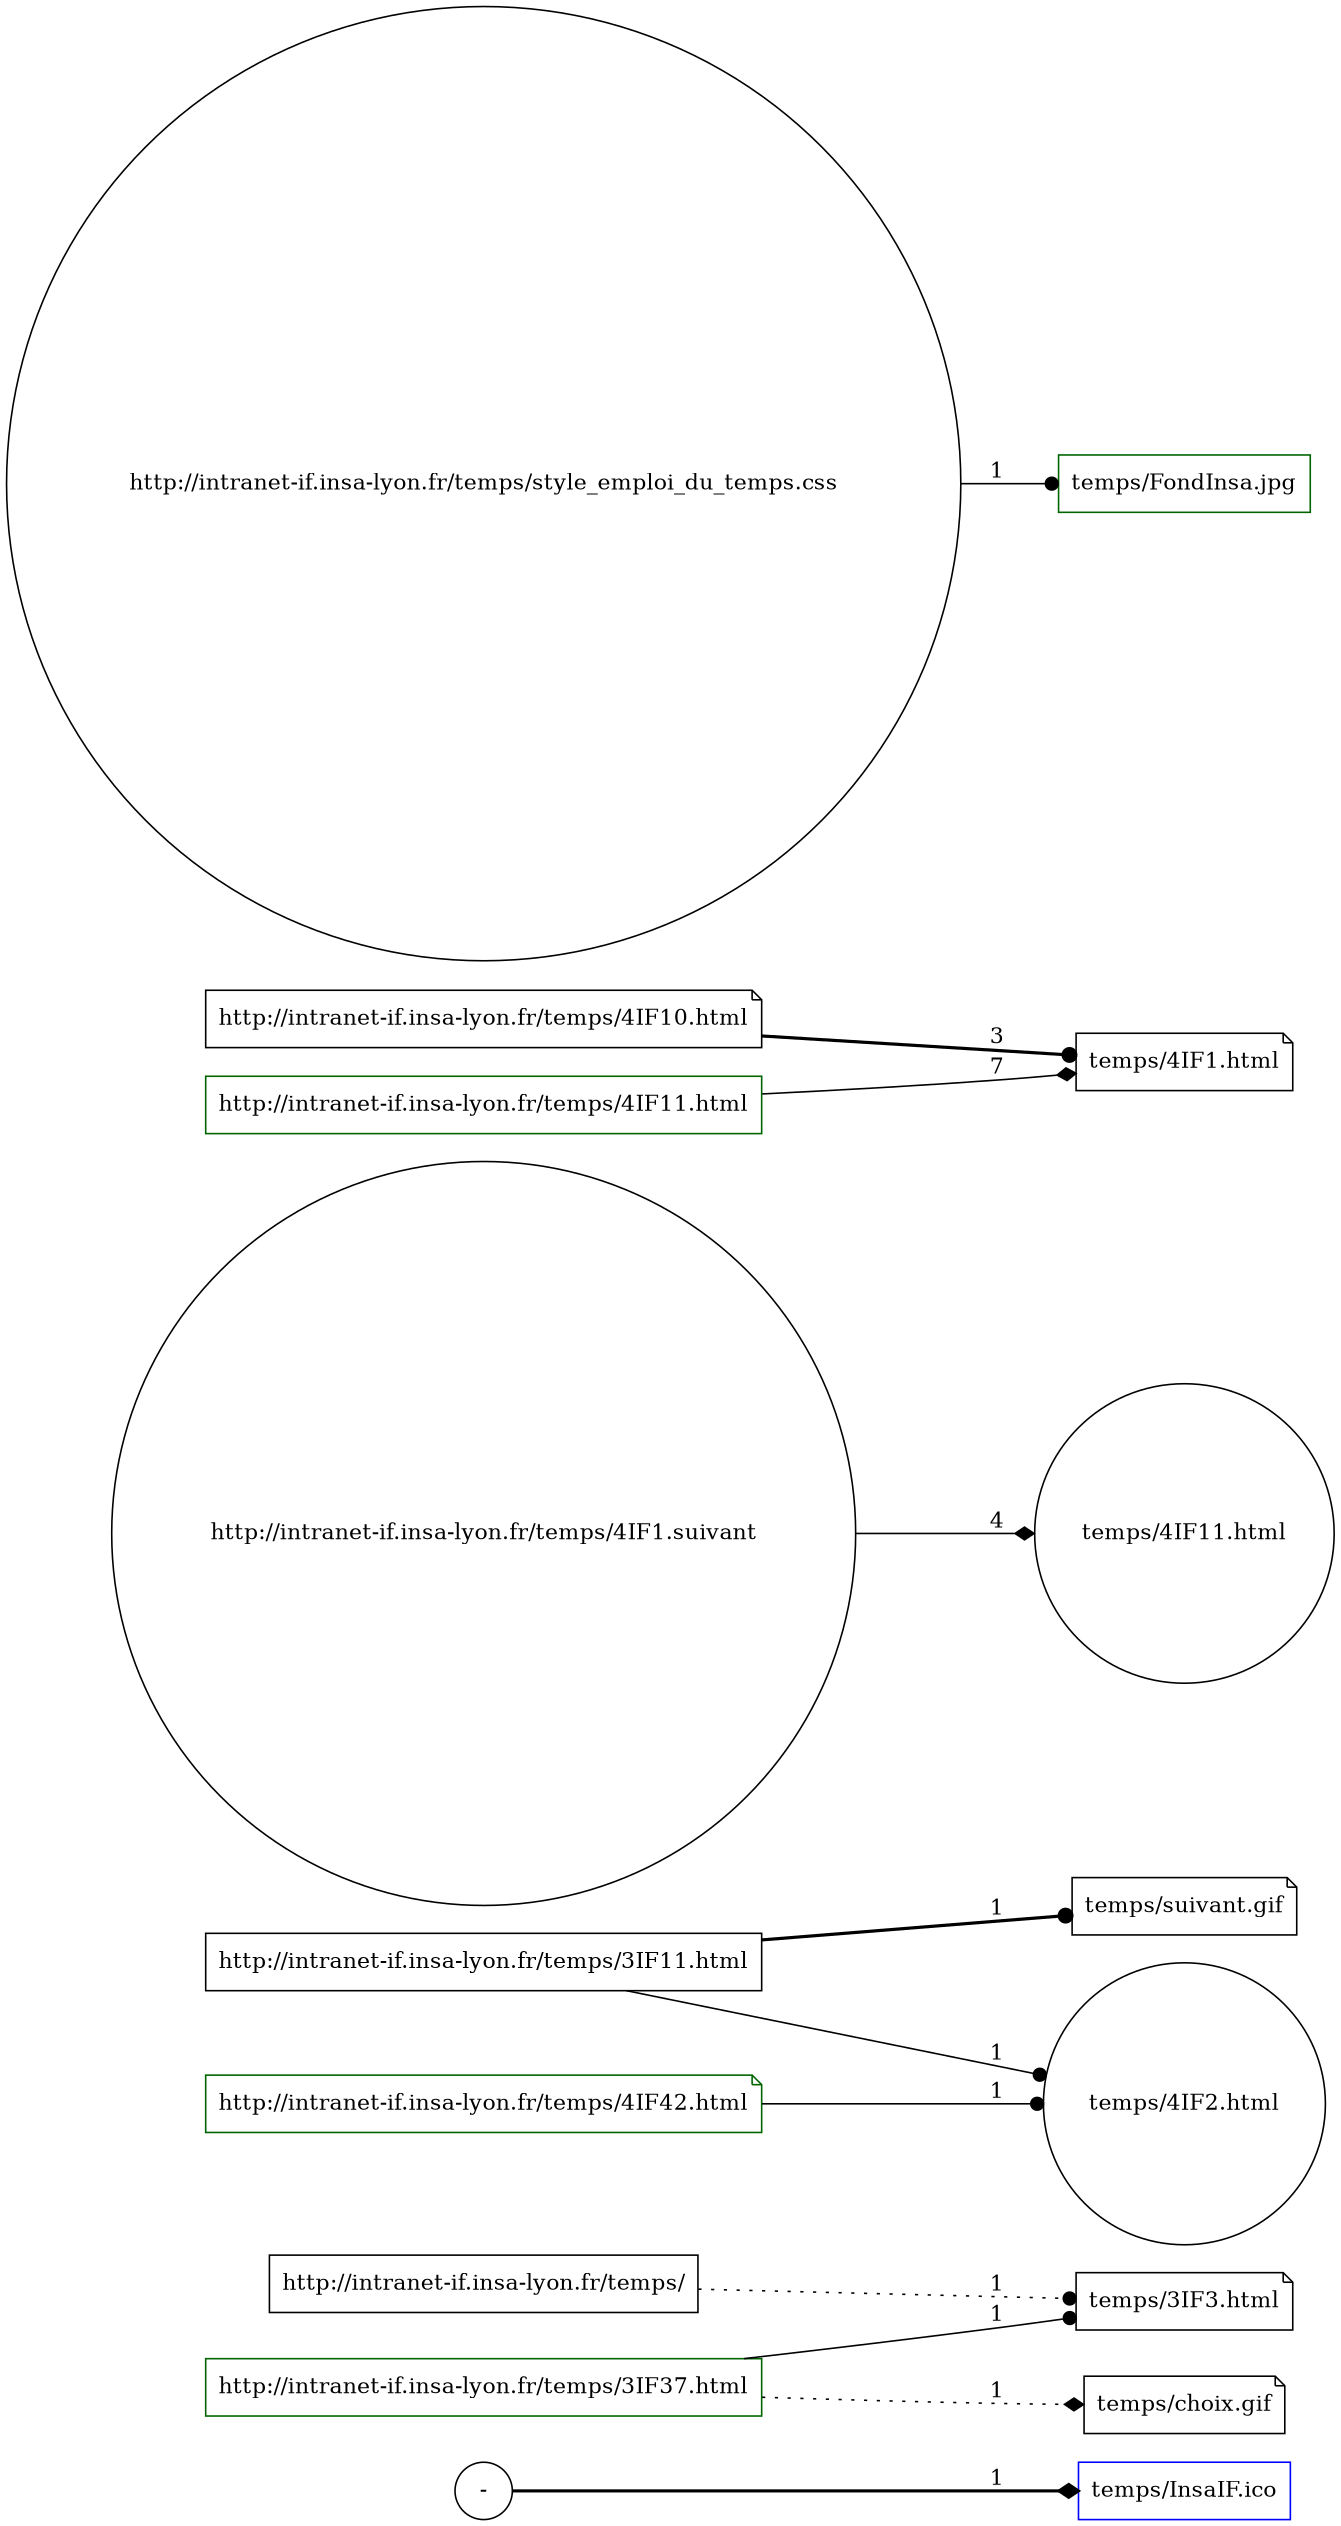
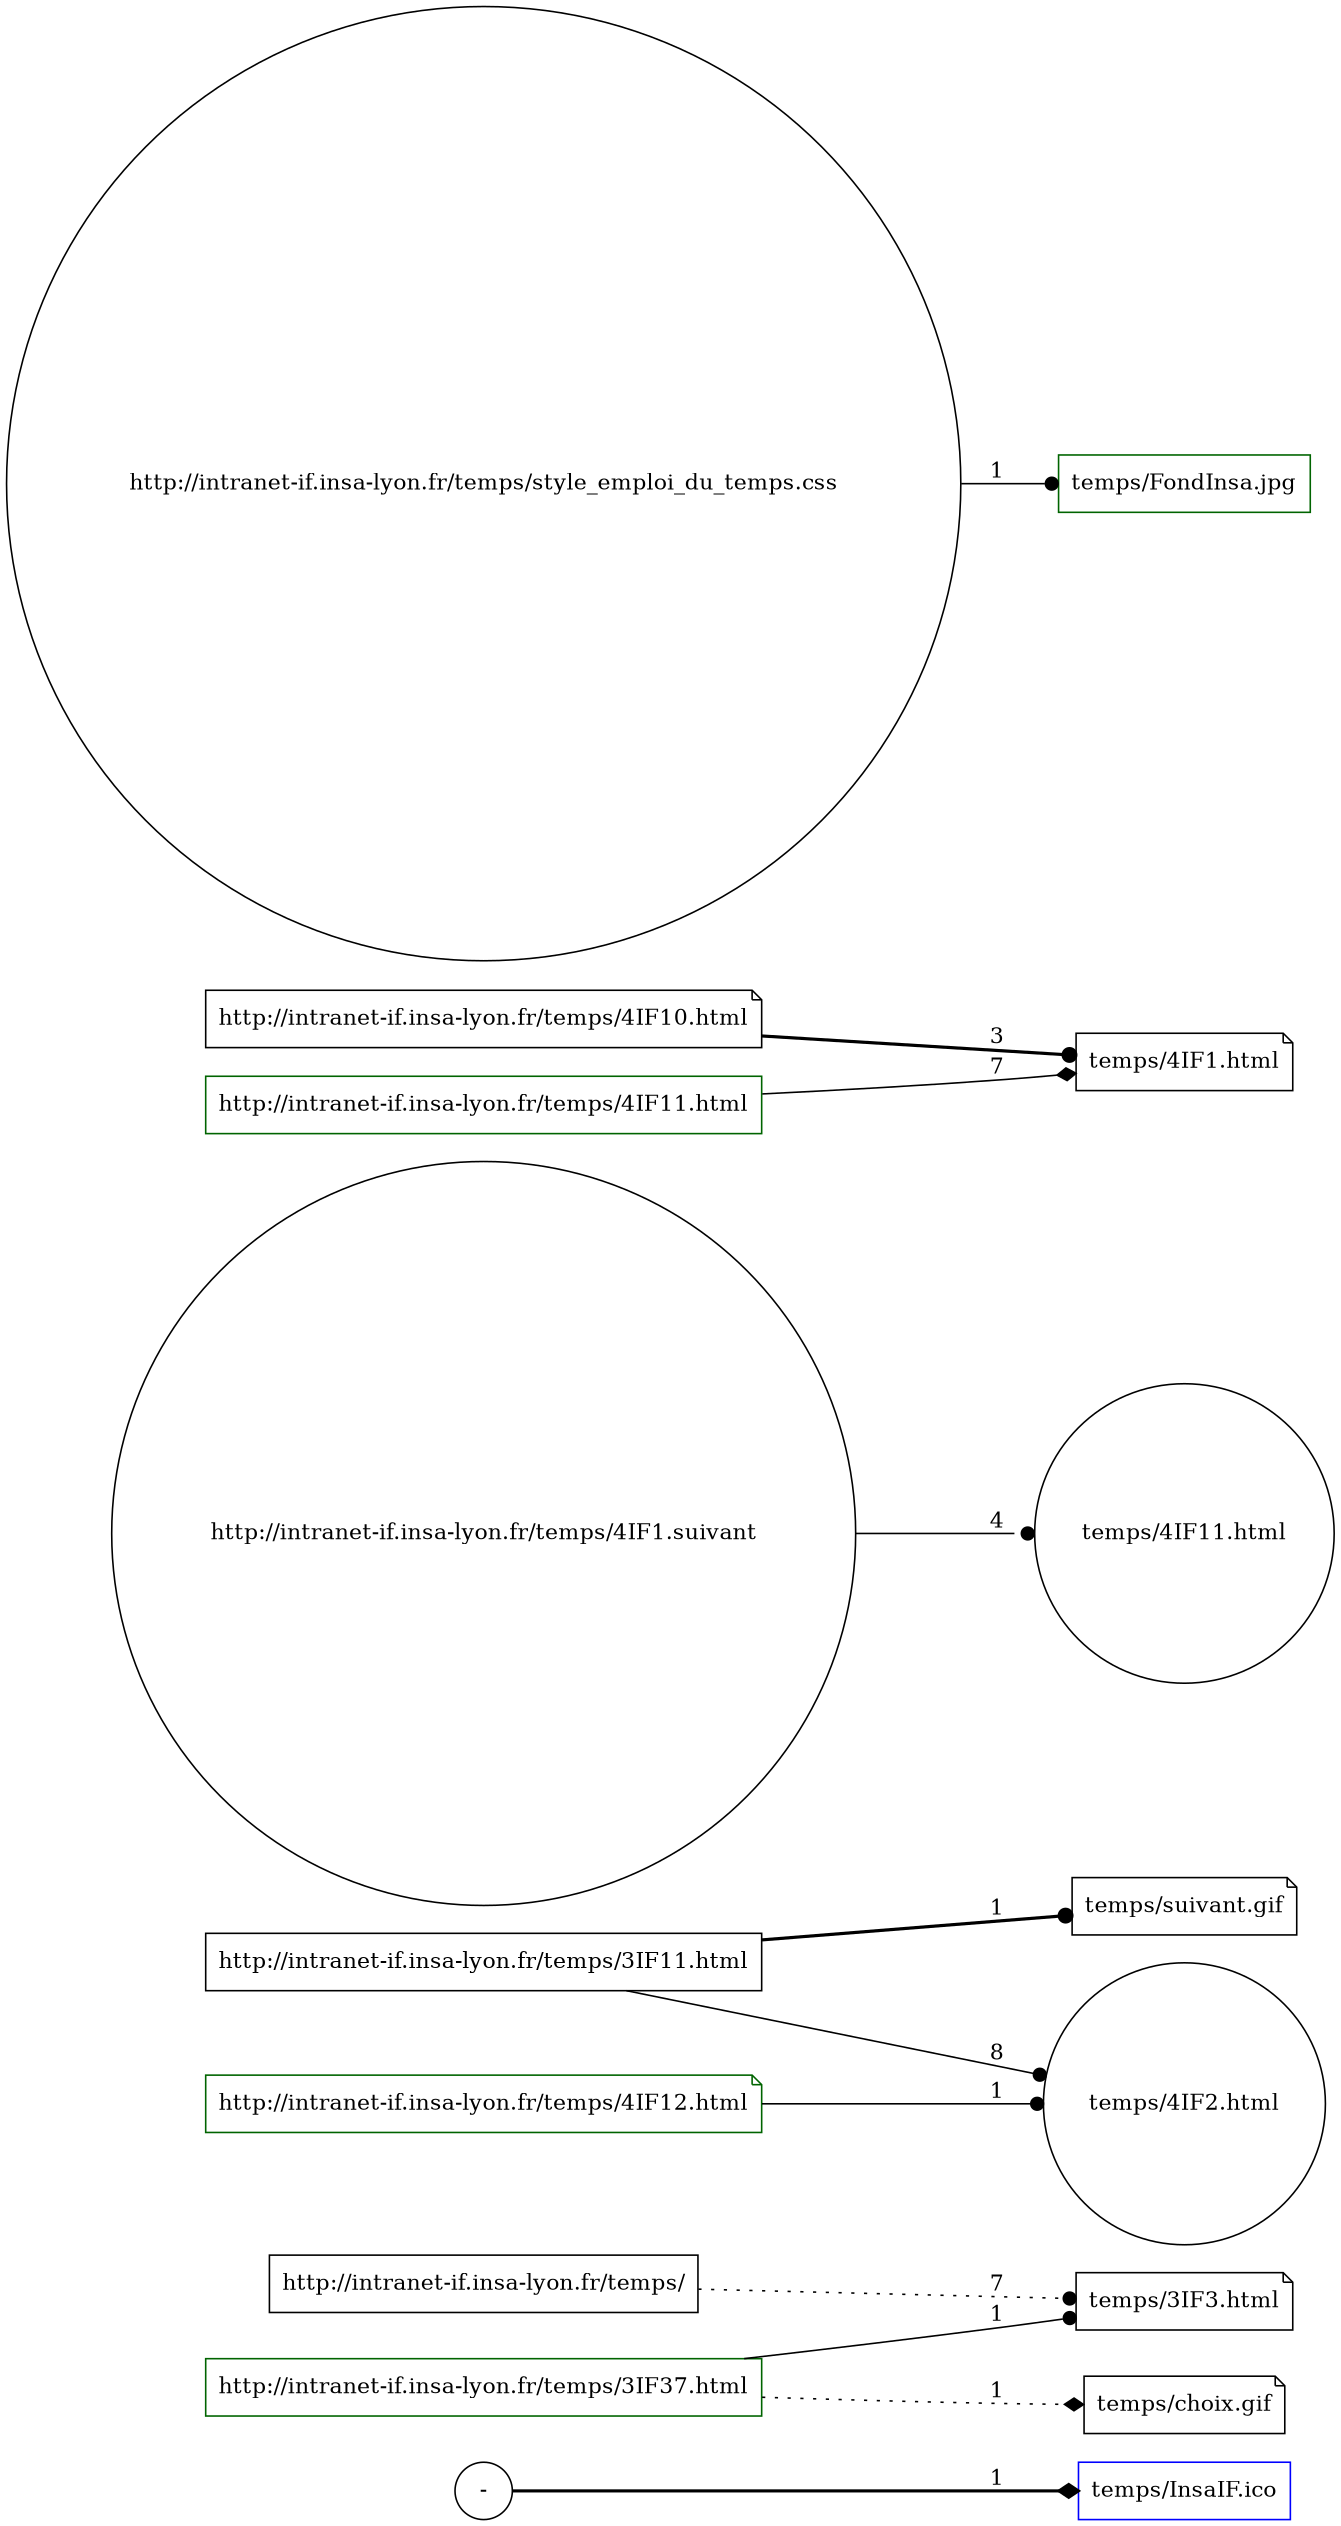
(935, 1533) -> (935, 1533)
(998, 2054) -> (998, 2054)
(484, 2104) -> (484, 2104)
(998, 2285) -> (998, 2285)
